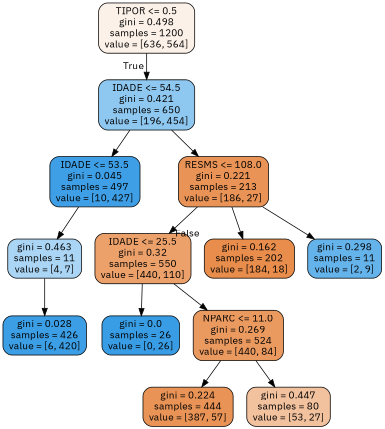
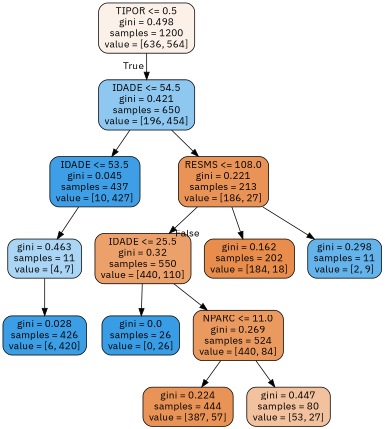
(95, 182) -> (95, 182)
